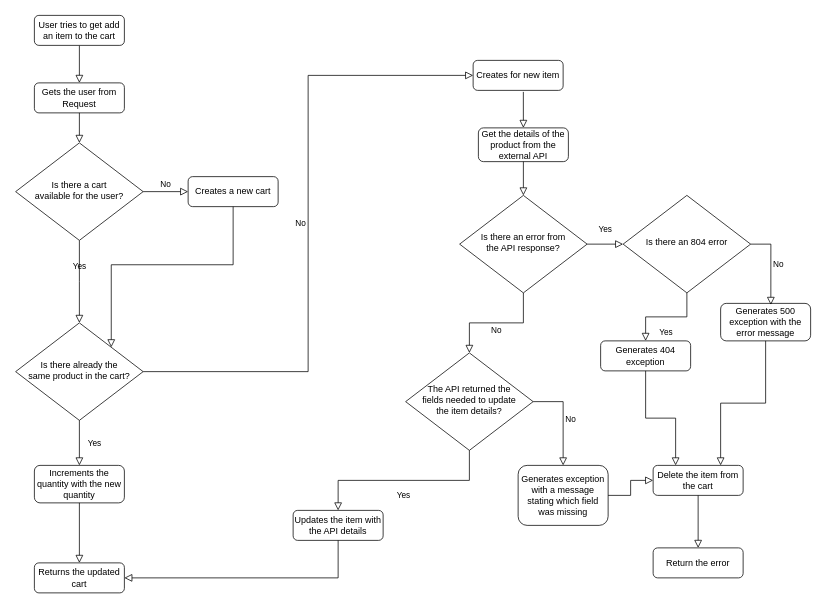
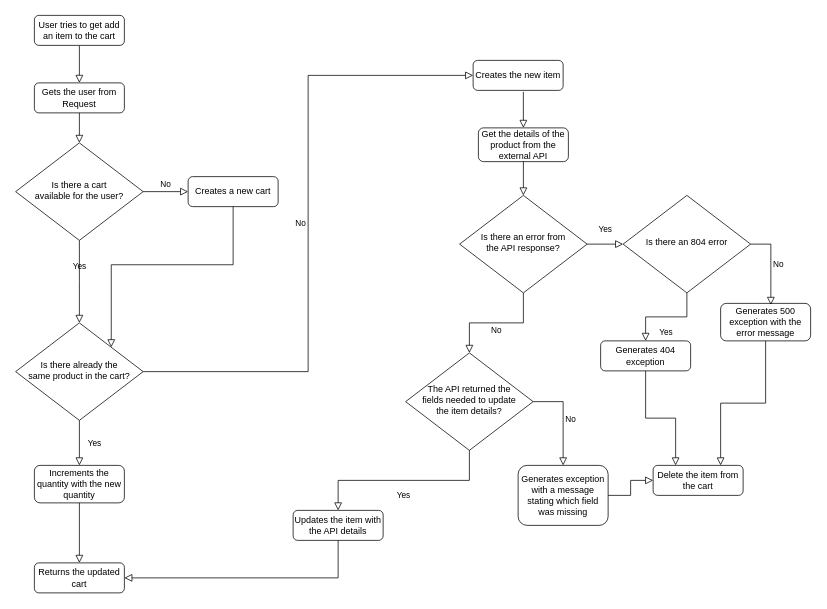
(518, 75) -> (518, 75)
(698, 518) -> none
(698, 563) -> none
